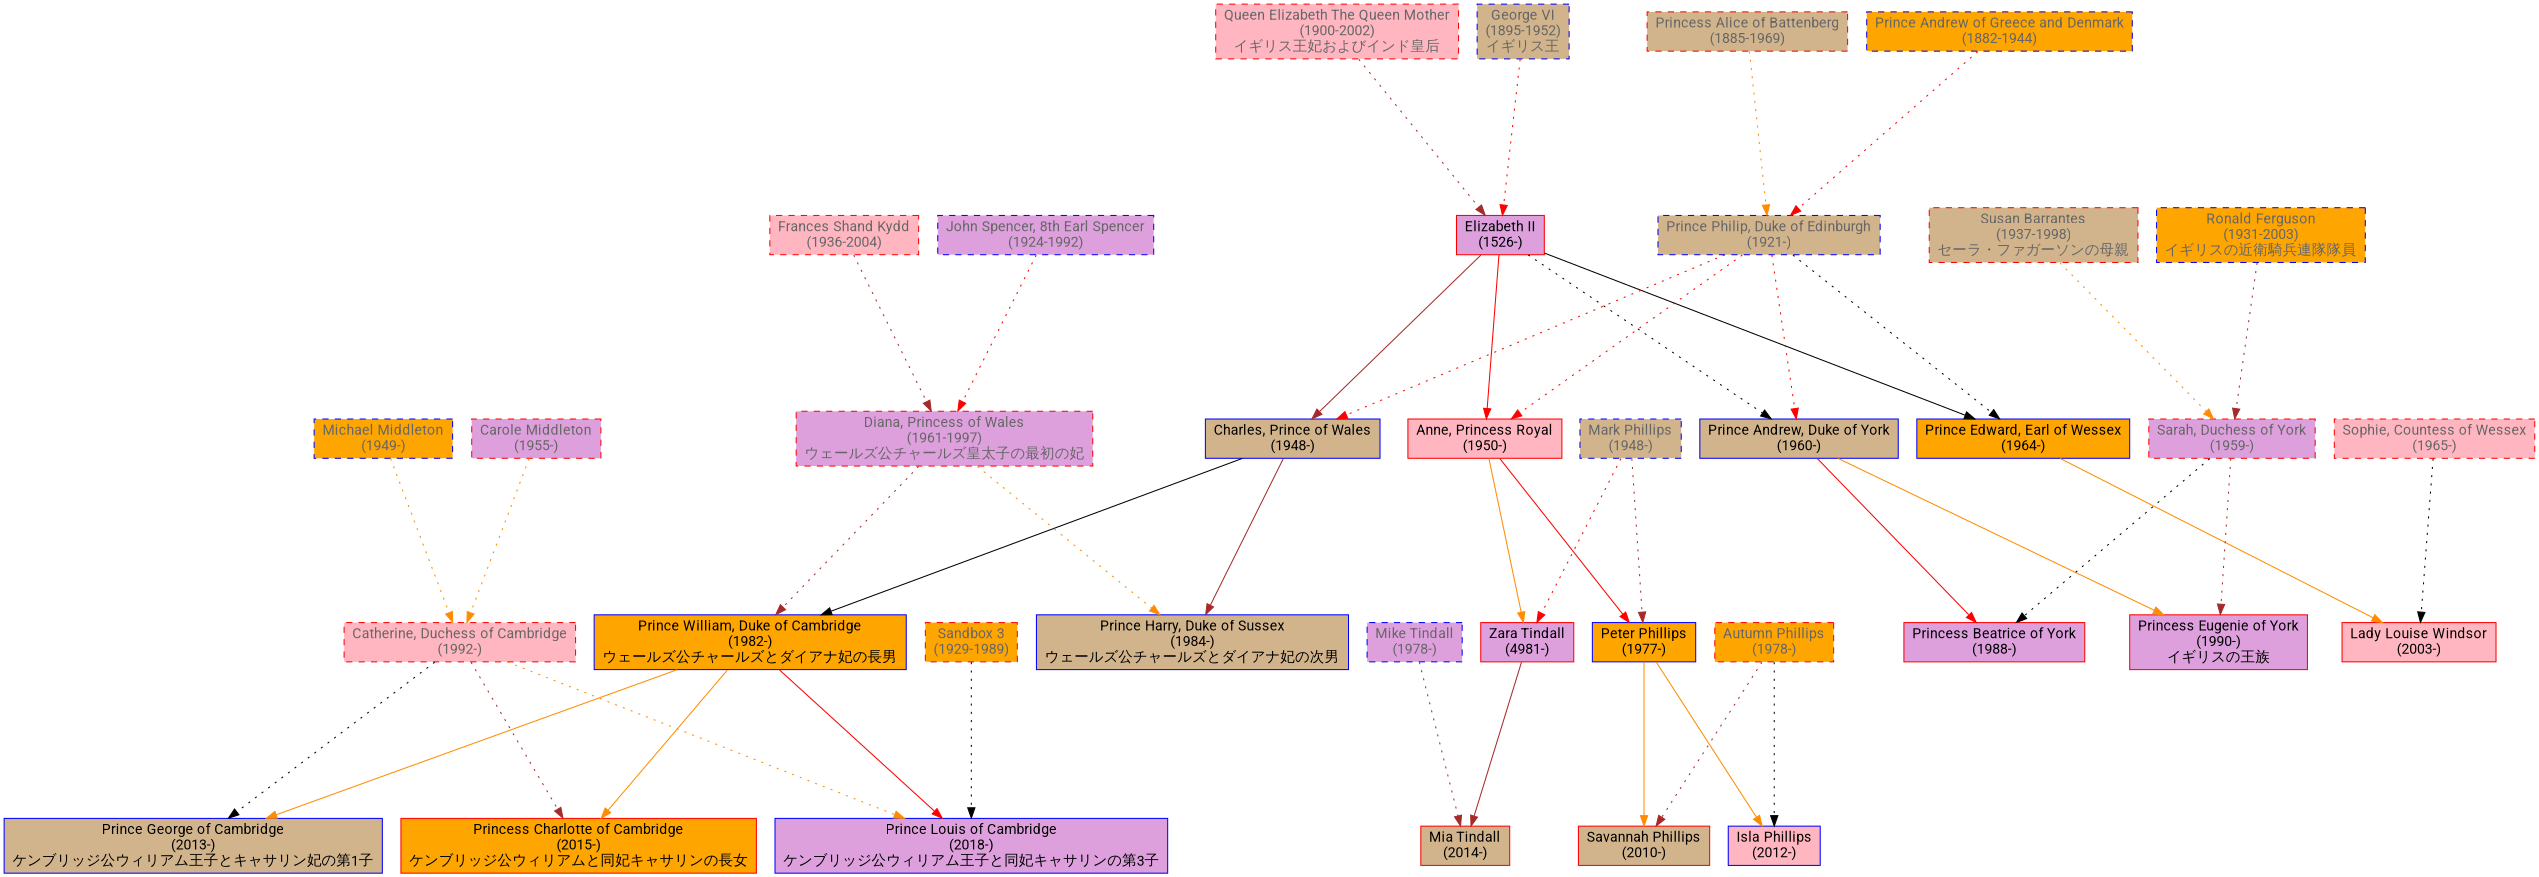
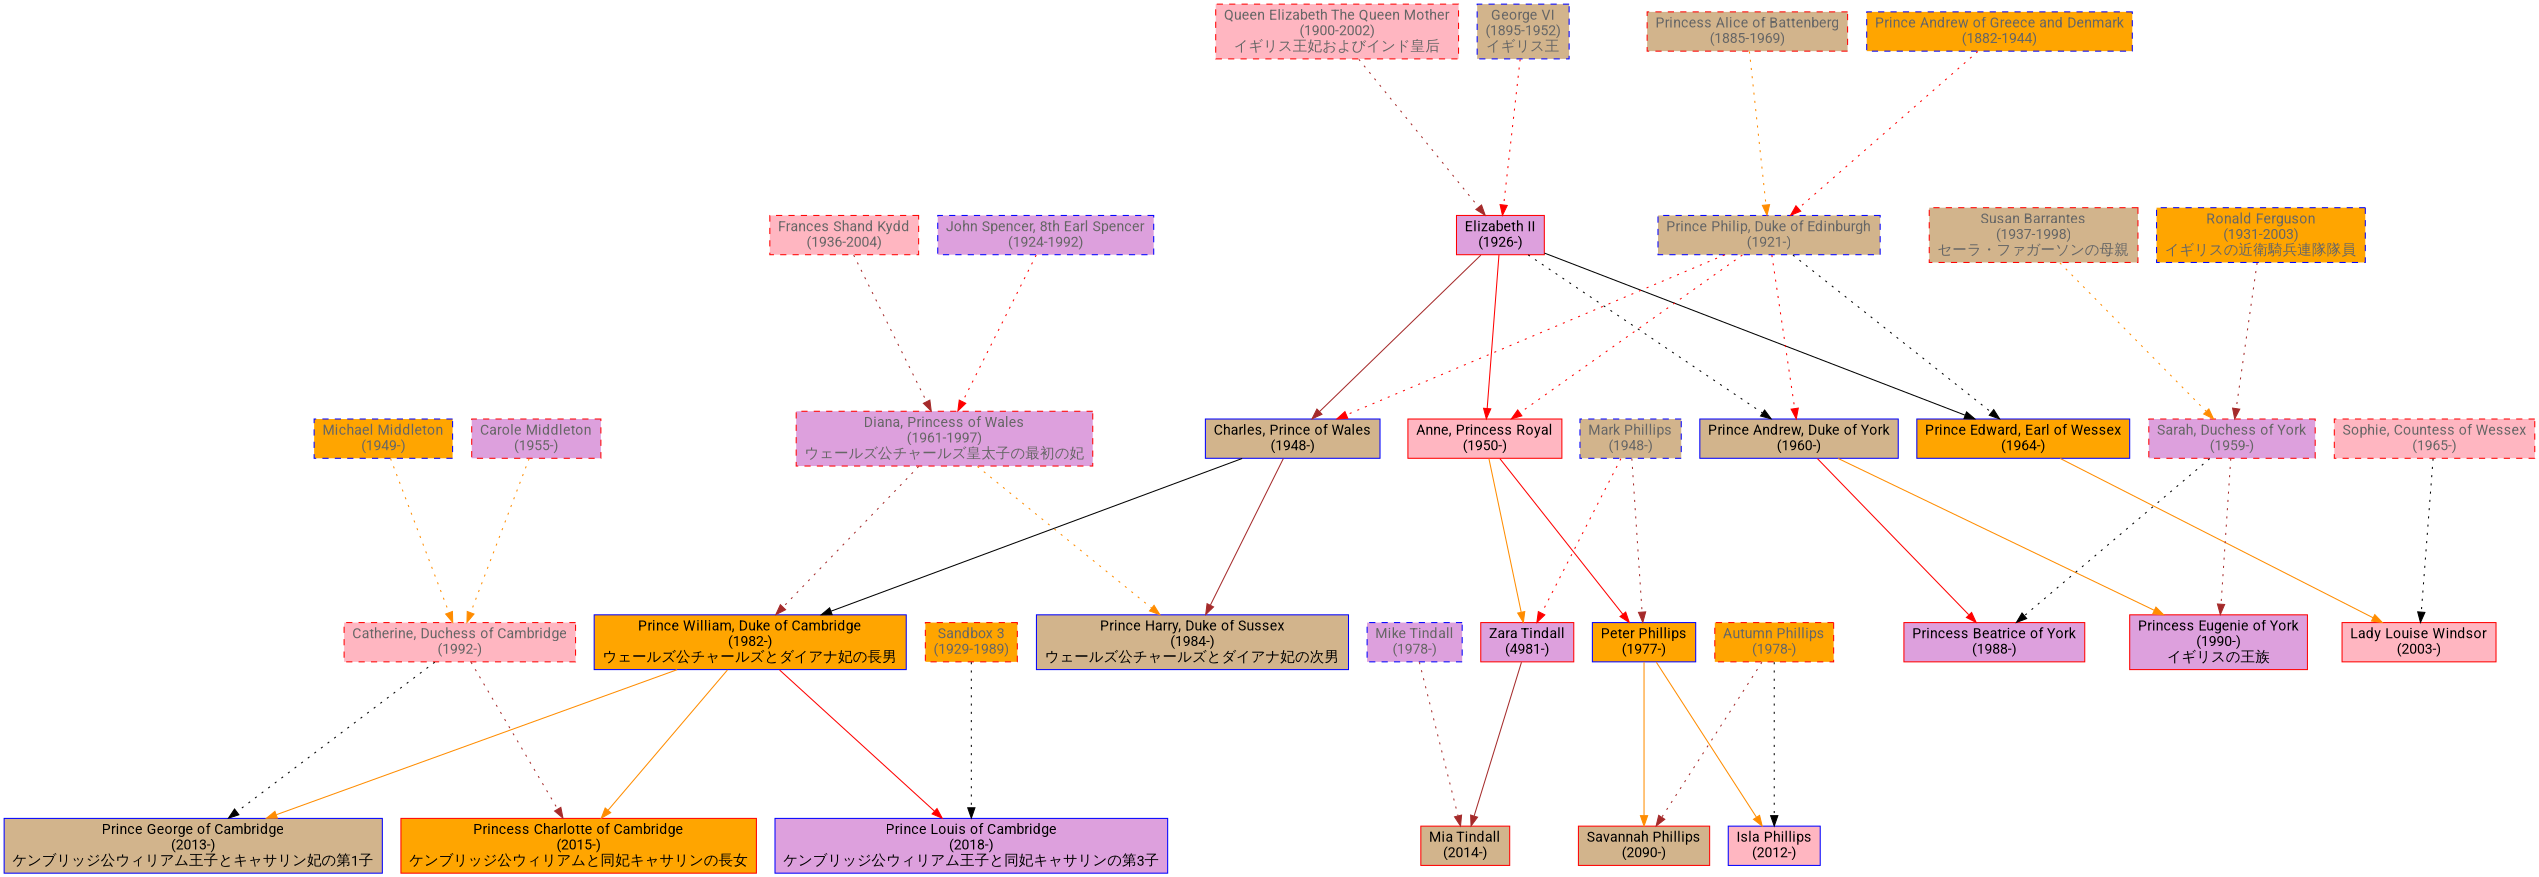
(1500, 235) -> (1500, 235)
(701, 738) -> none
(1644, 846) -> (1644, 846)
